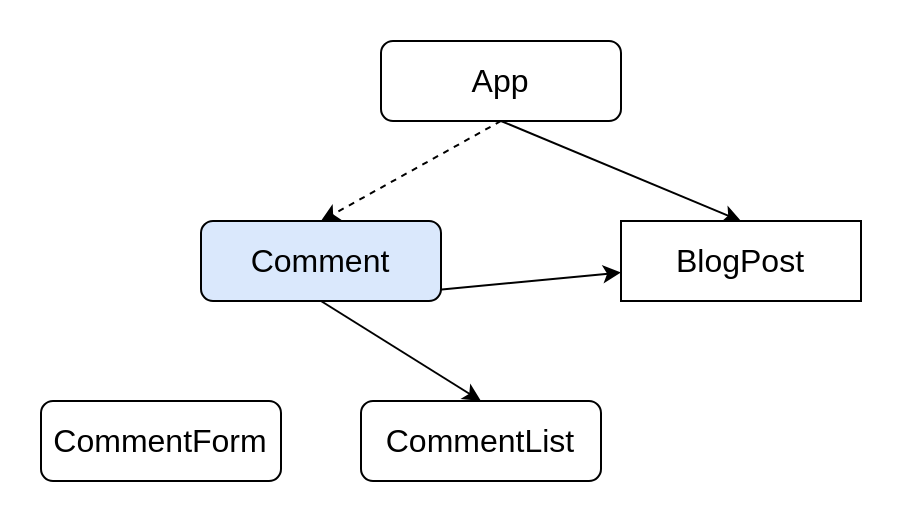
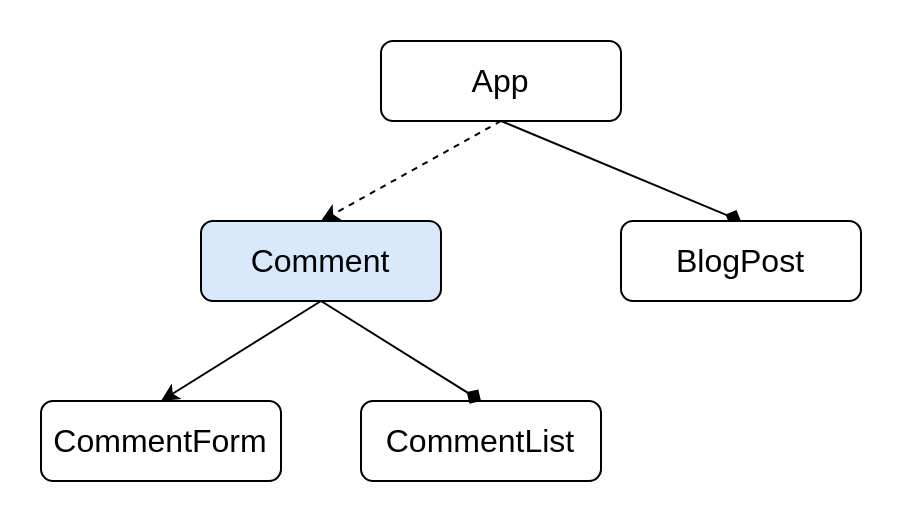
(726, 215) -> (725, 214)
(741, 261) -> (741, 261)
(524, 282) -> (247, 347)
(468, 393) -> (467, 392)
